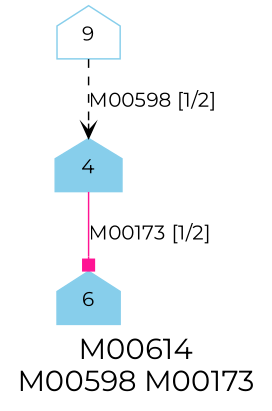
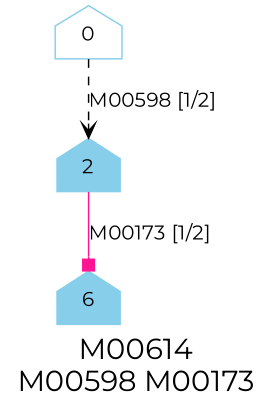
(89, 35) -> (89, 35)
(89, 168) -> (89, 168)
